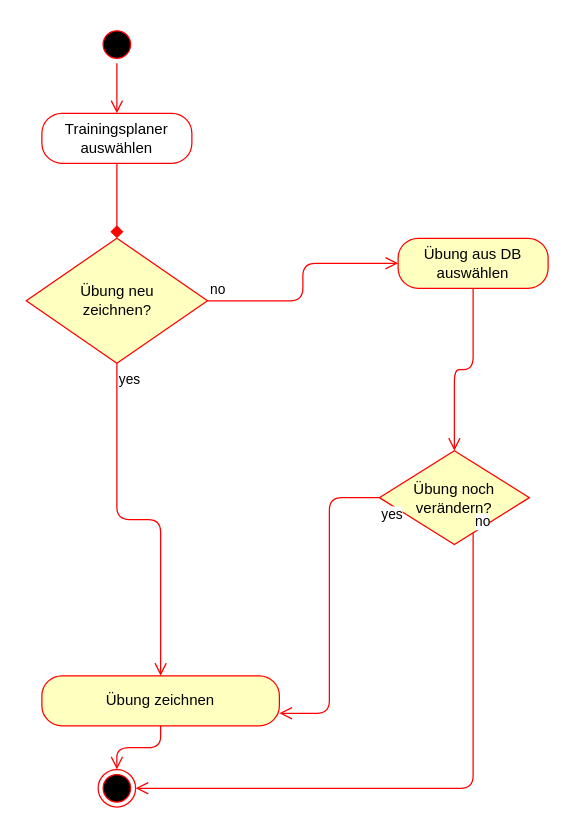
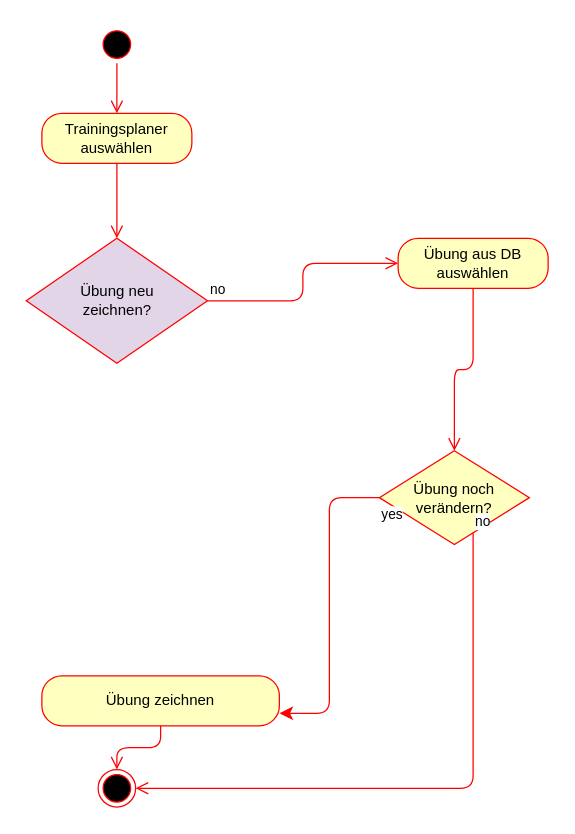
(117, 138) -> (117, 138)
(117, 225) -> (117, 230)
(117, 301) -> (117, 301)
(137, 519) -> none
(287, 713) -> (291, 713)
